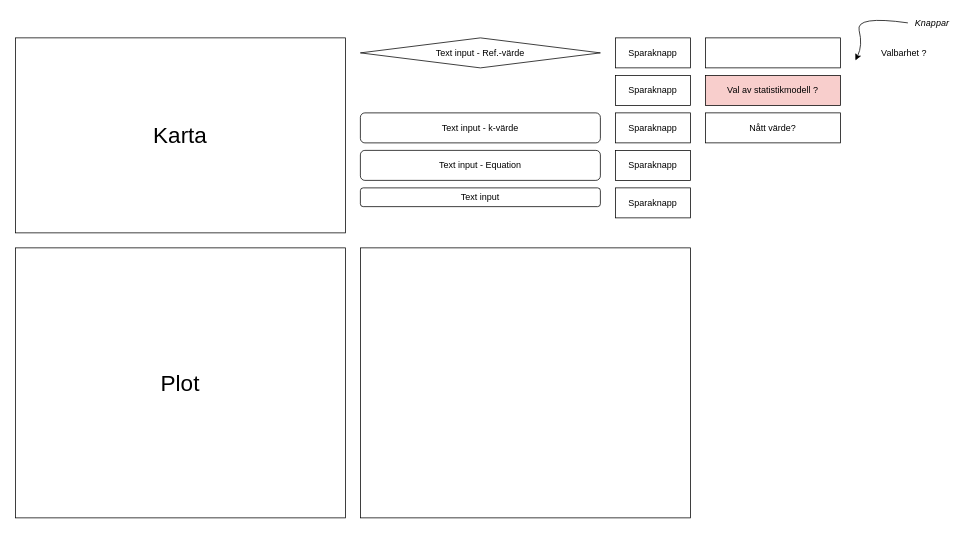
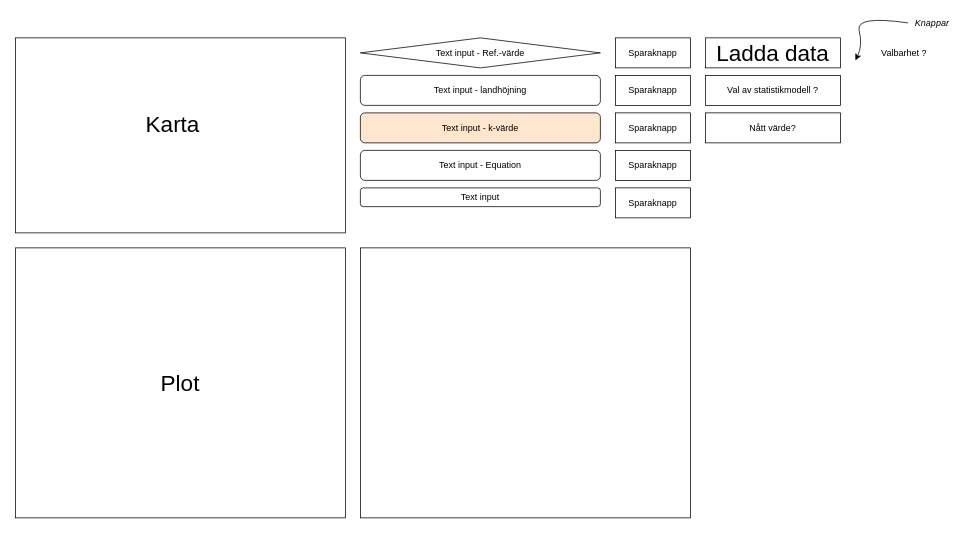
none -> (773, 53)
none -> (480, 90)
(773, 90) -> (773, 90)
(480, 128) -> (480, 128)
(180, 135) -> (173, 124)
